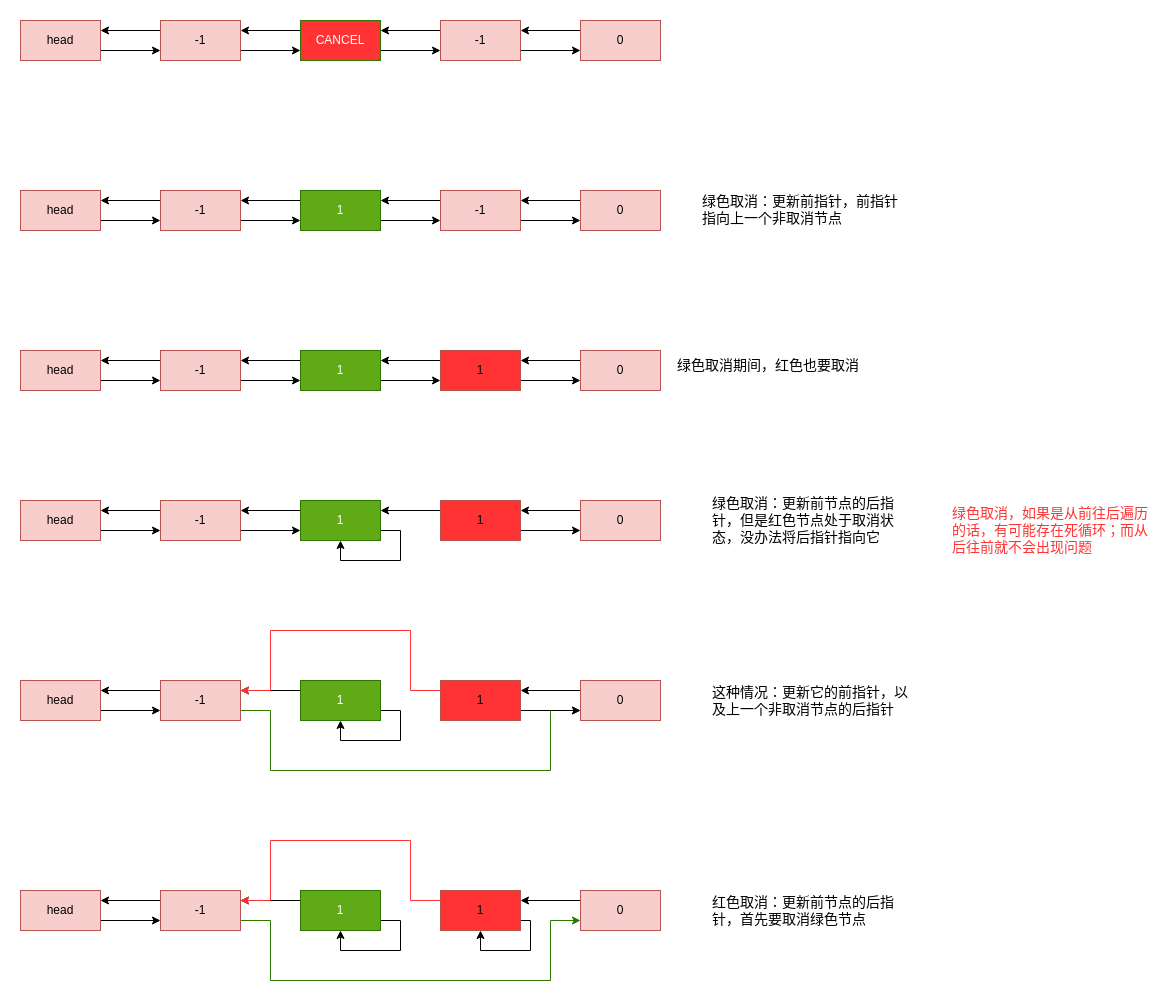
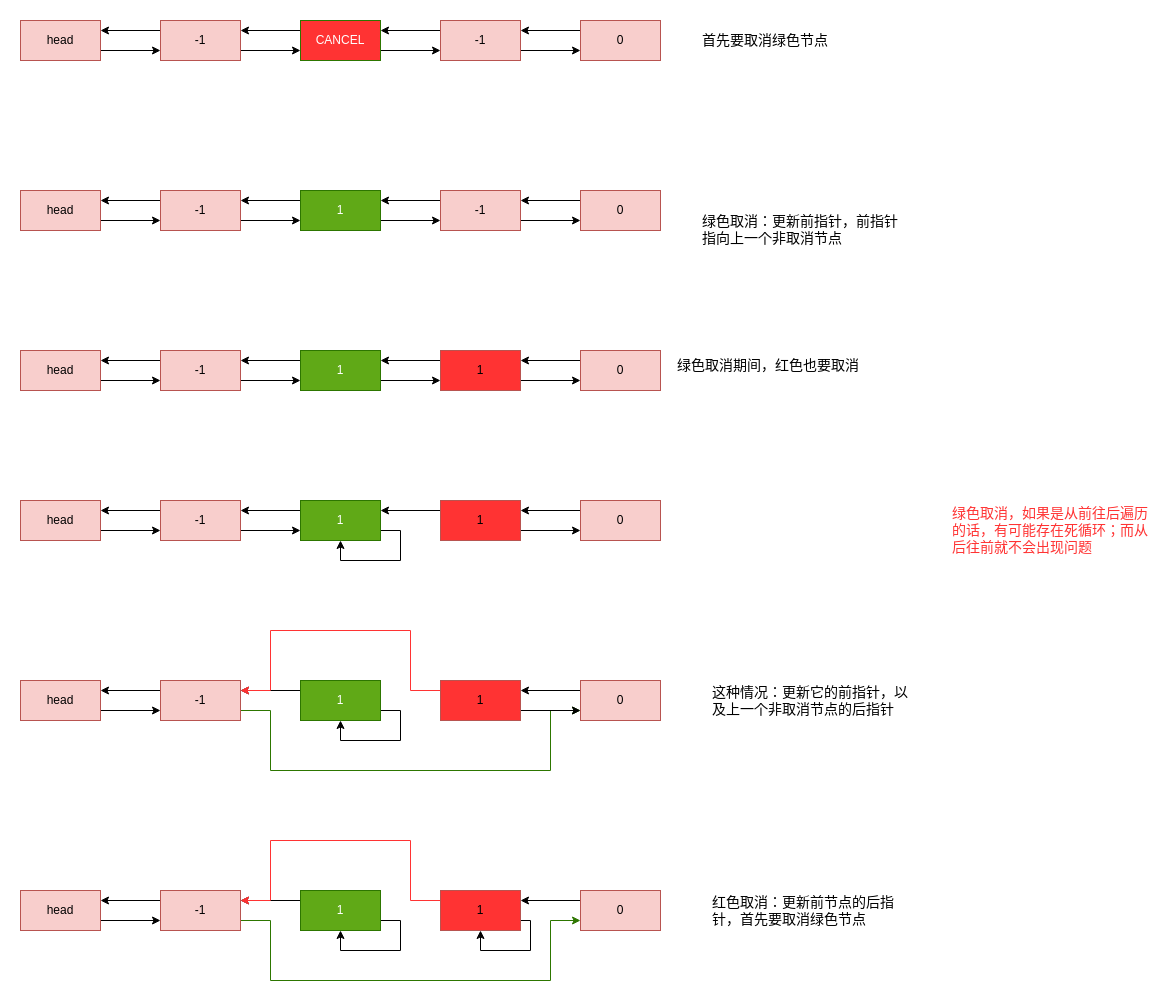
none -> (801, 41)
(801, 209) -> (801, 229)
(811, 521) -> none
